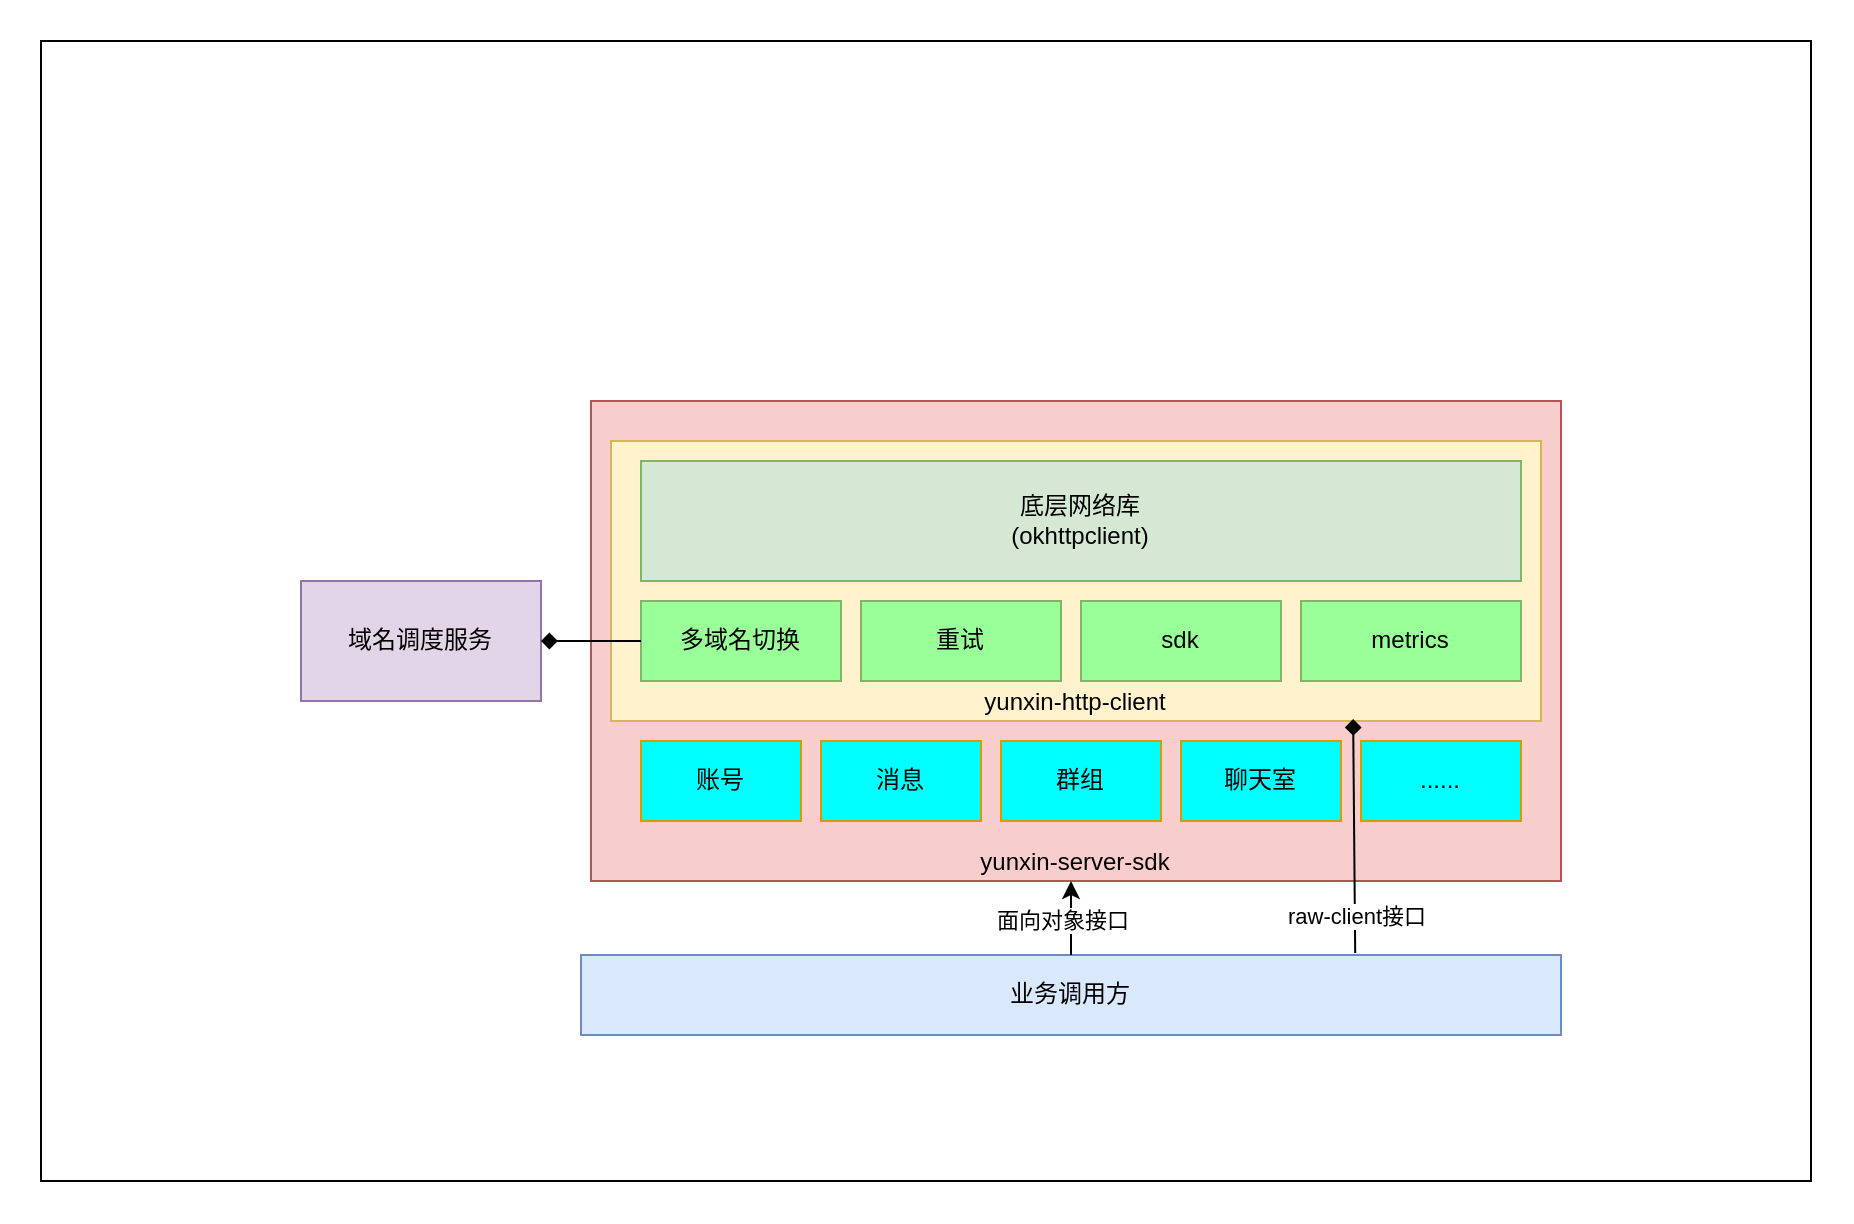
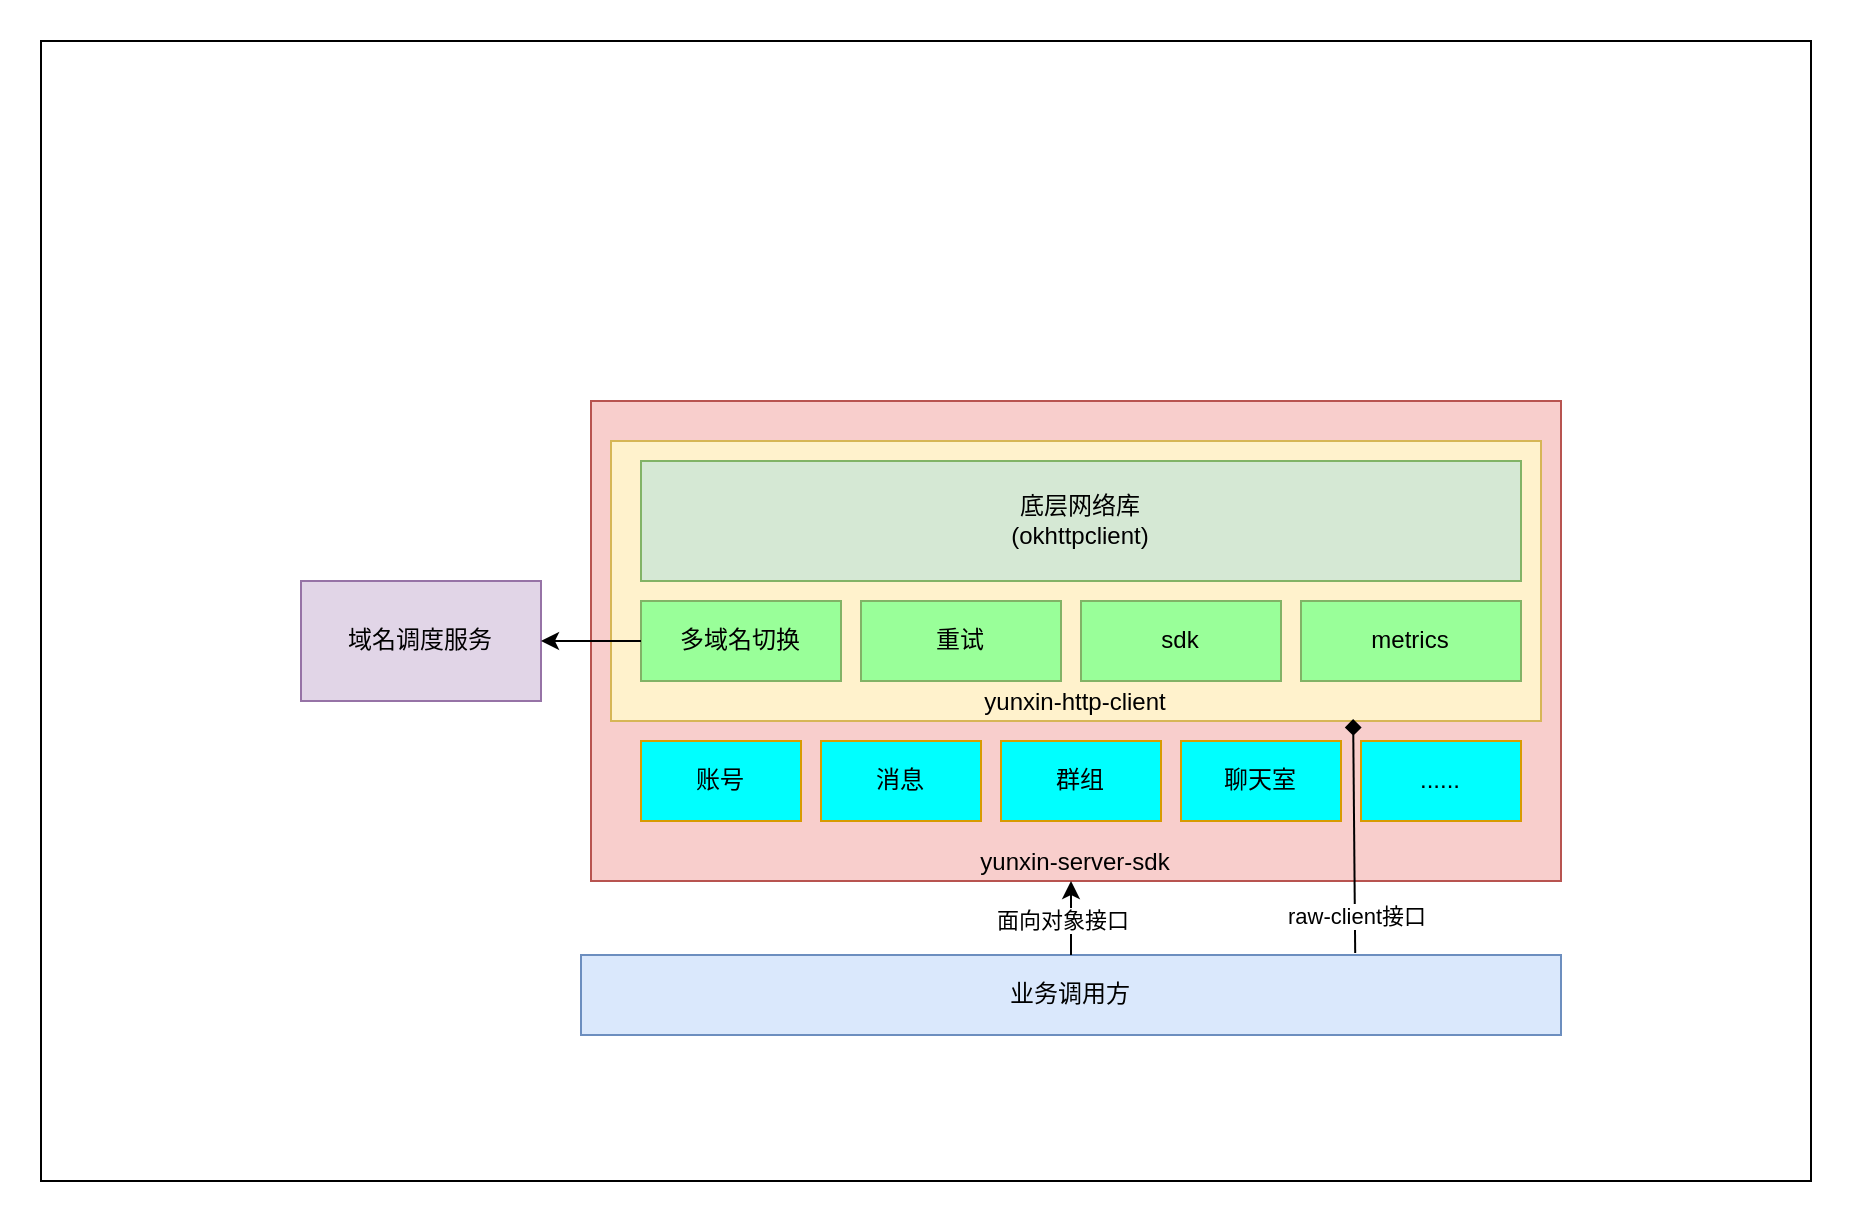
(557, 641) -> (556, 641)
